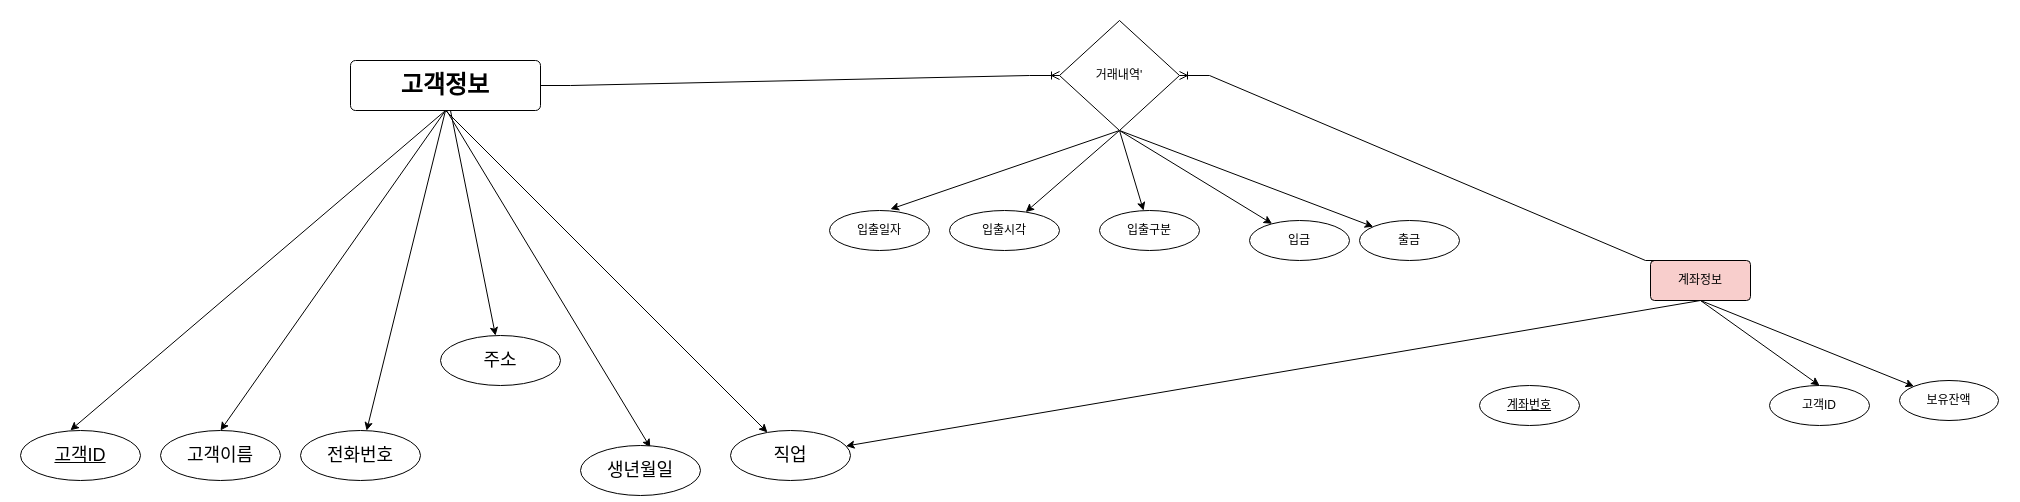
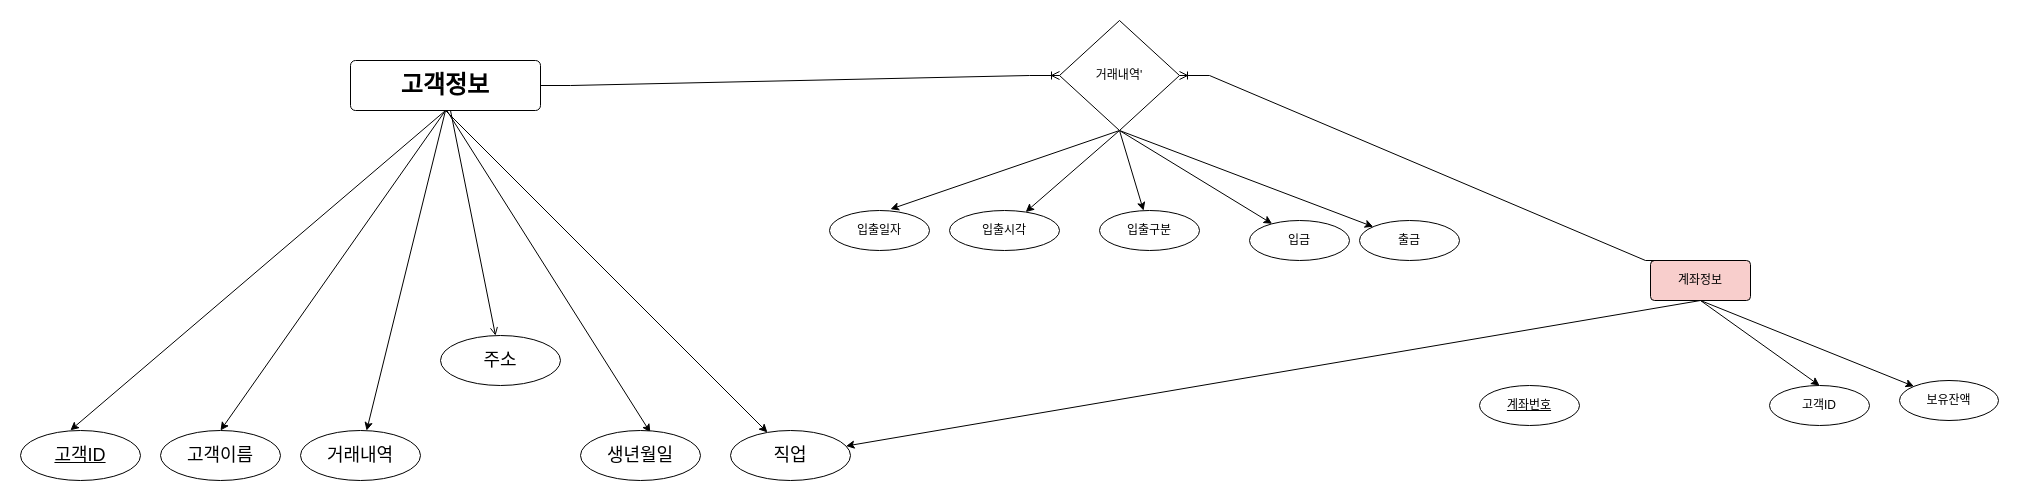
(494, 327) -> (494, 328)
(361, 456) -> (361, 456)
(641, 471) -> (641, 456)
